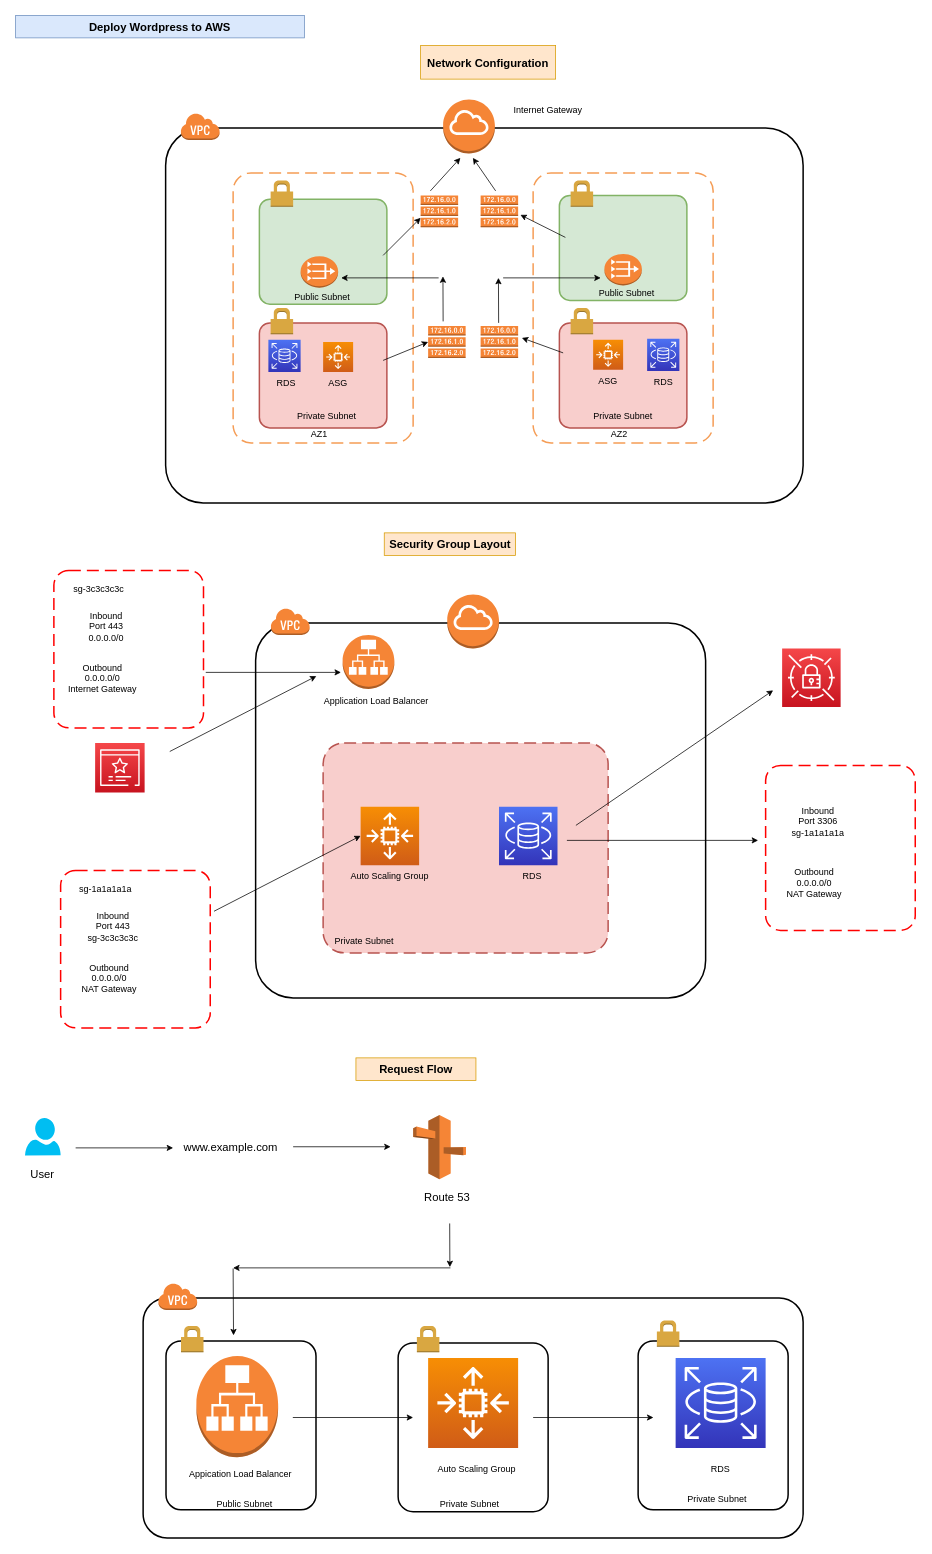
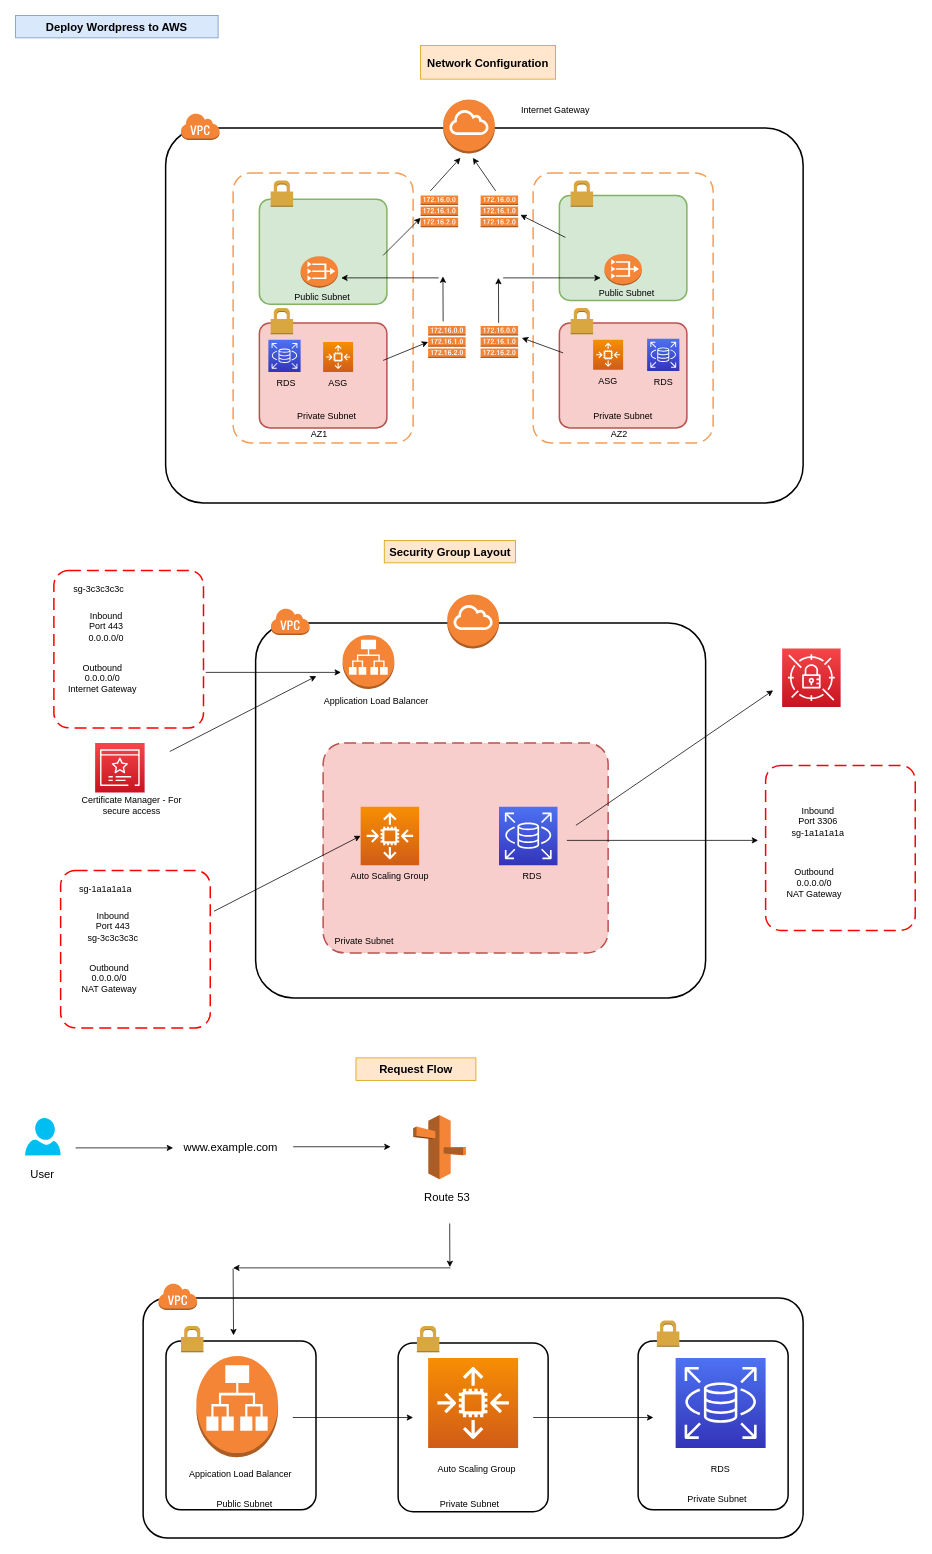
(160, 27) -> (117, 27)
(548, 111) -> (555, 111)
(450, 544) -> (450, 552)
none -> (132, 805)
